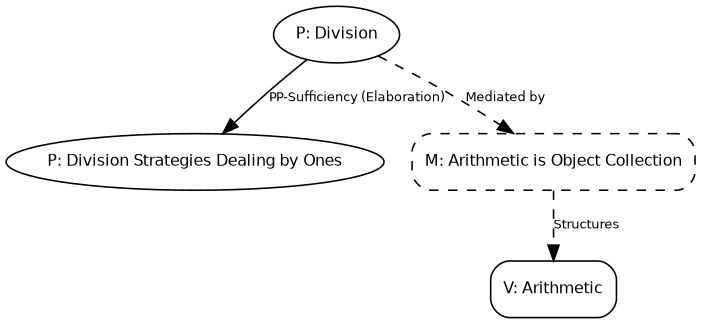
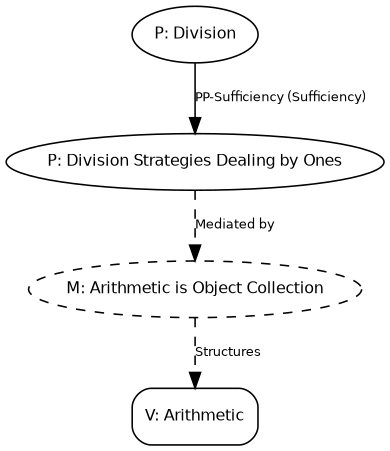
(440, 88) -> (195, 218)
(357, 98) -> (281, 98)
(554, 162) -> (195, 289)
